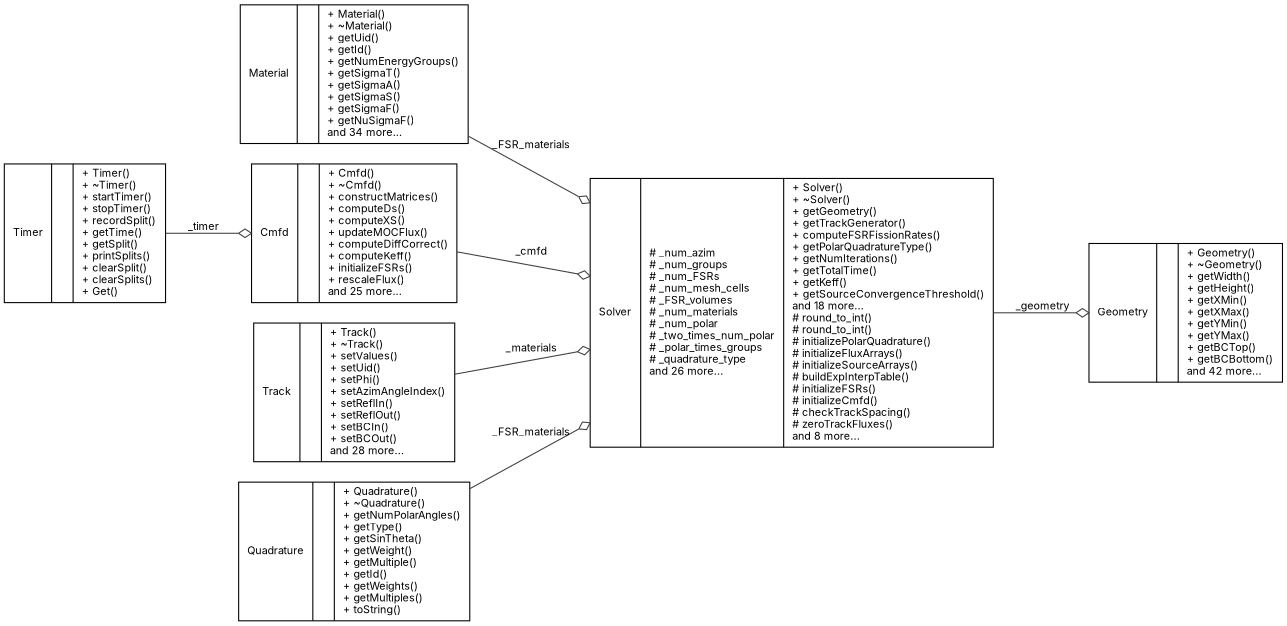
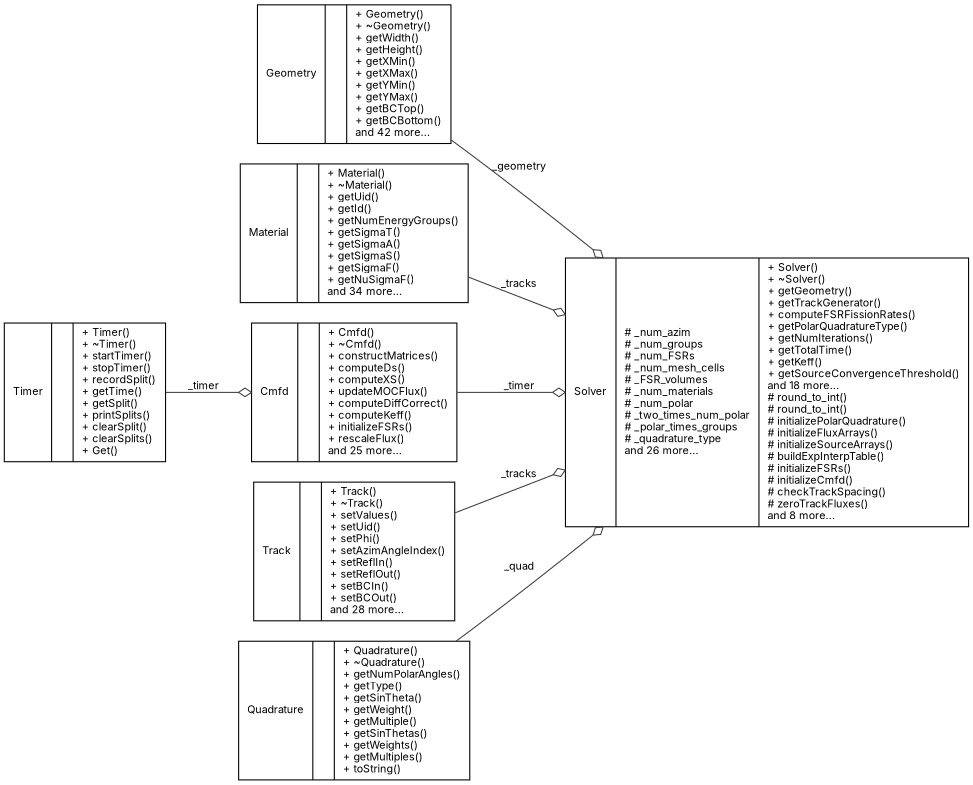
(530, 146) -> (518, 284)
(530, 252) -> (518, 386)
(1035, 313) -> (523, 194)
(530, 349) -> (518, 475)
(530, 433) -> (518, 567)
(366, 575) -> (385, 734)
